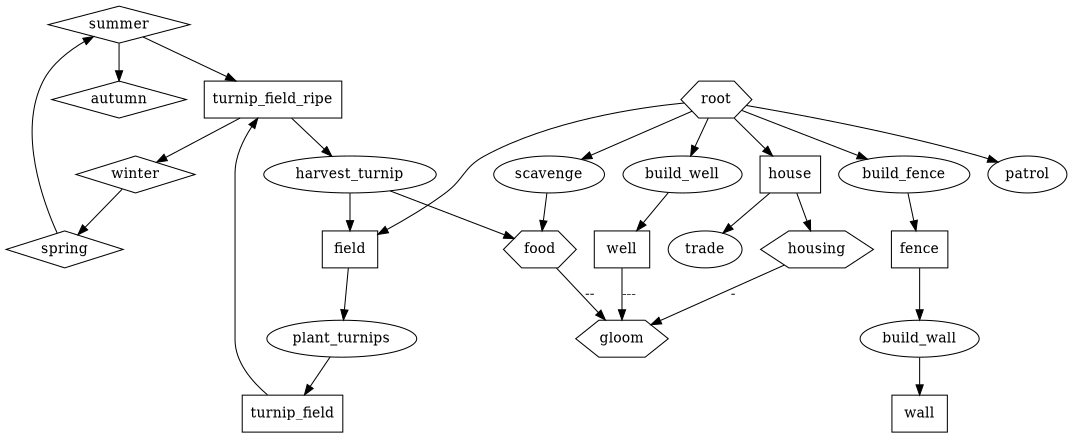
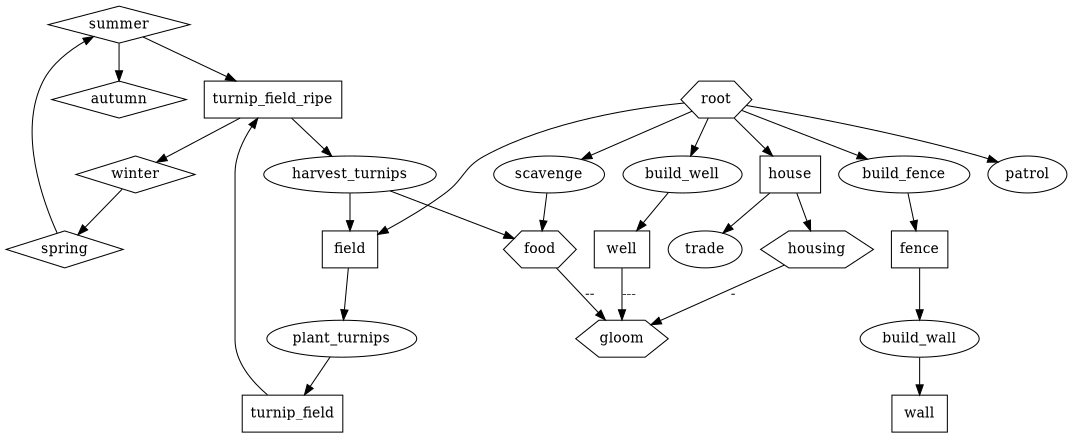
(350, 174) -> (350, 174)
